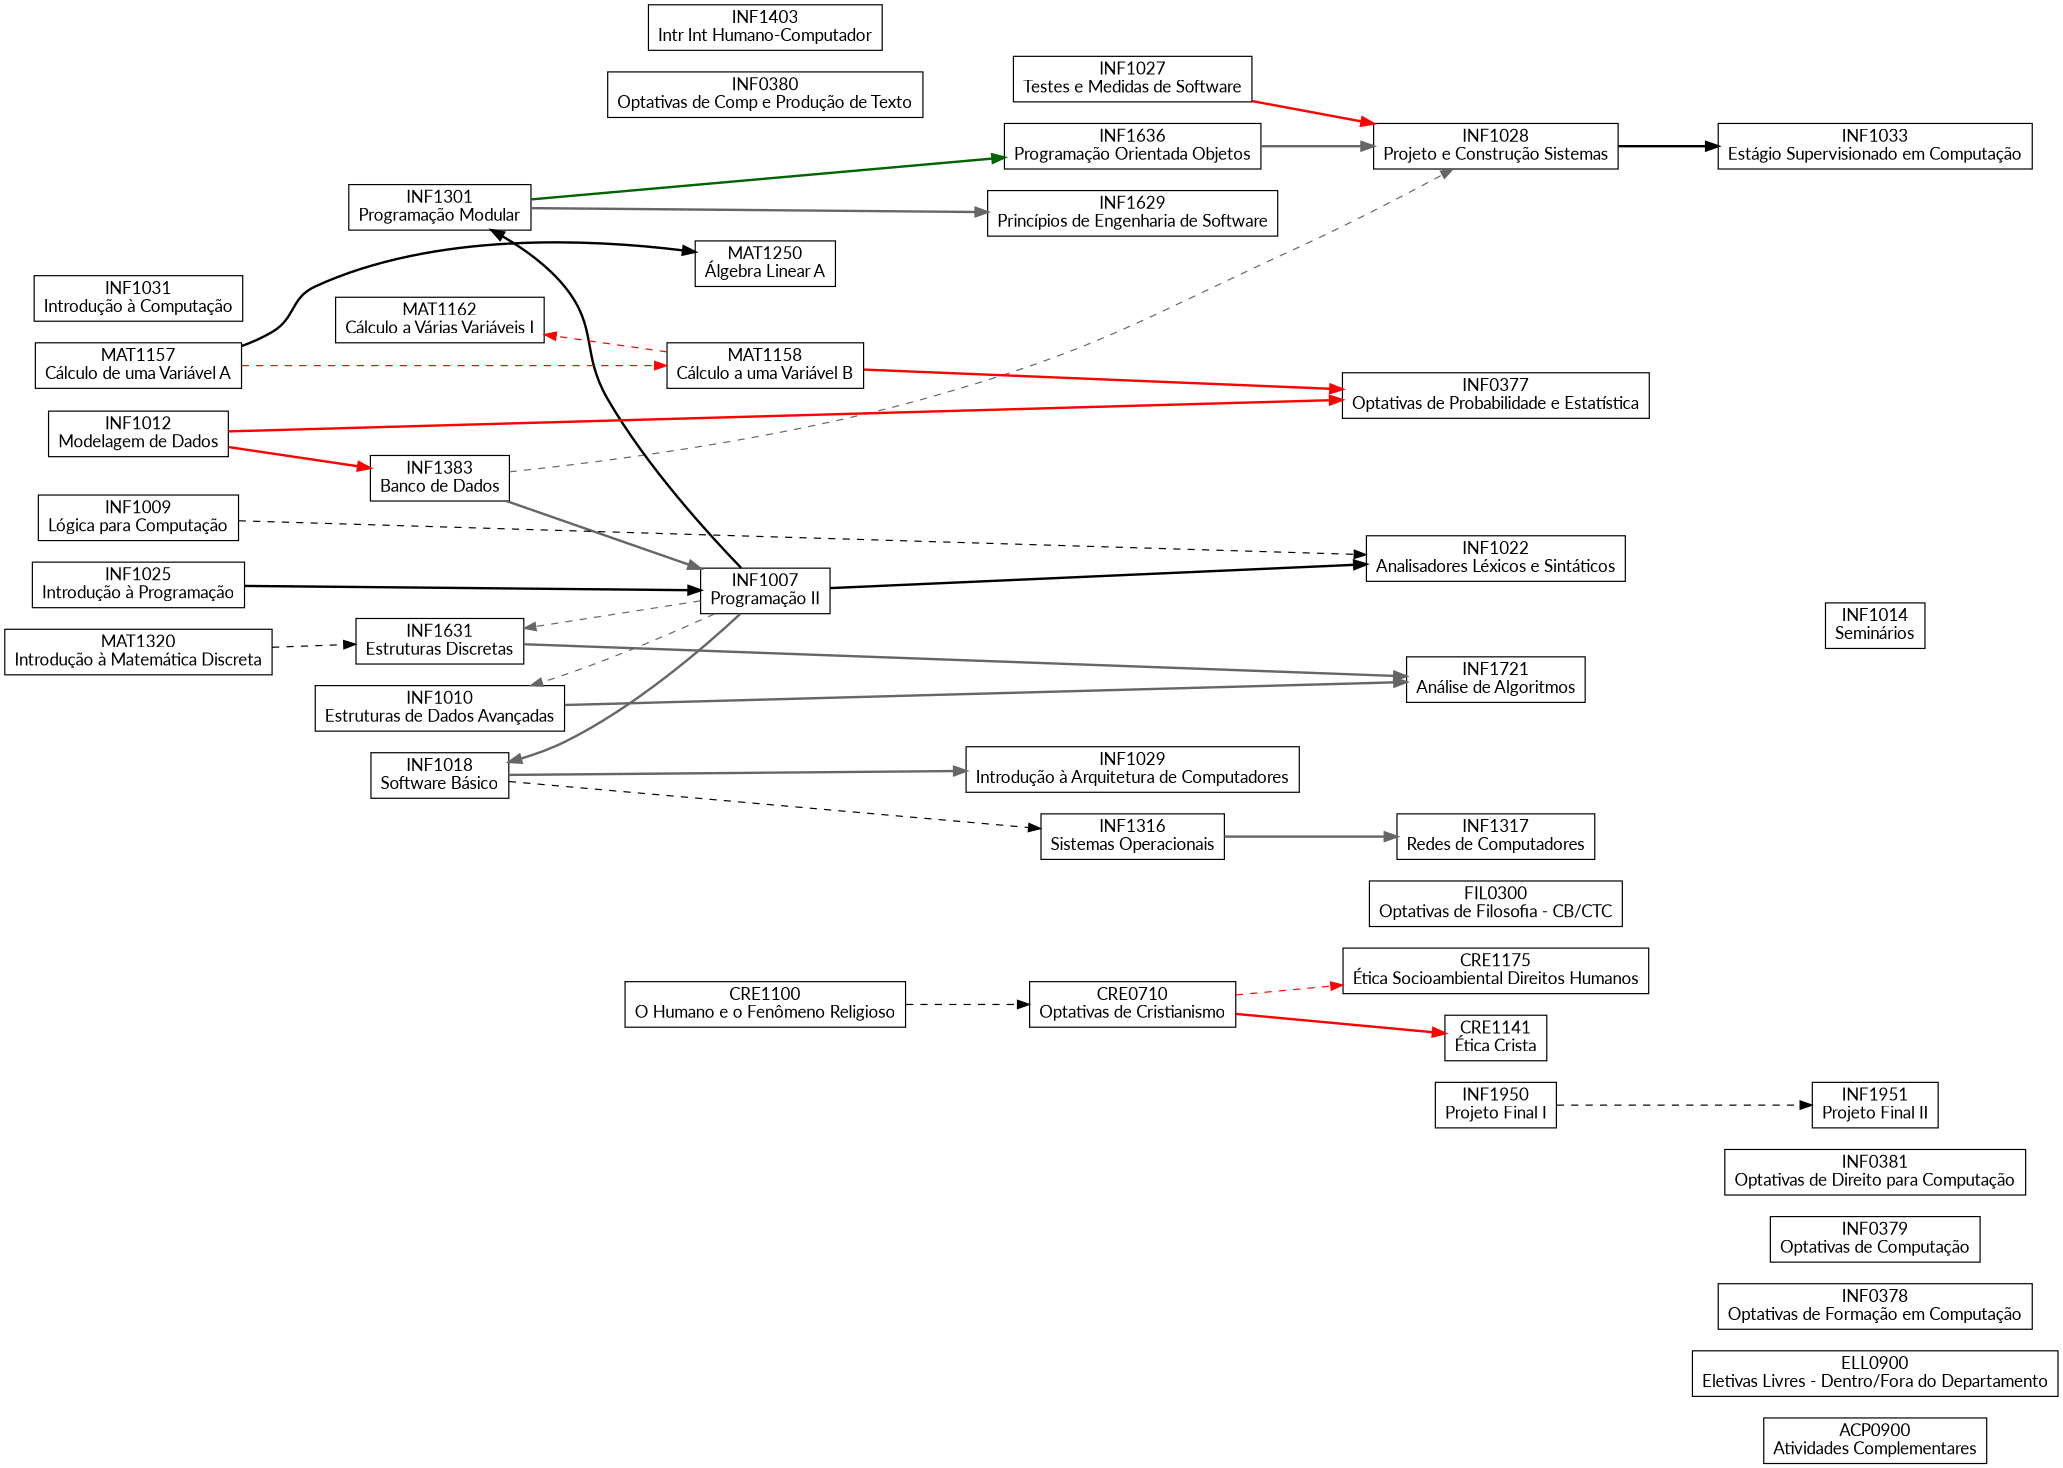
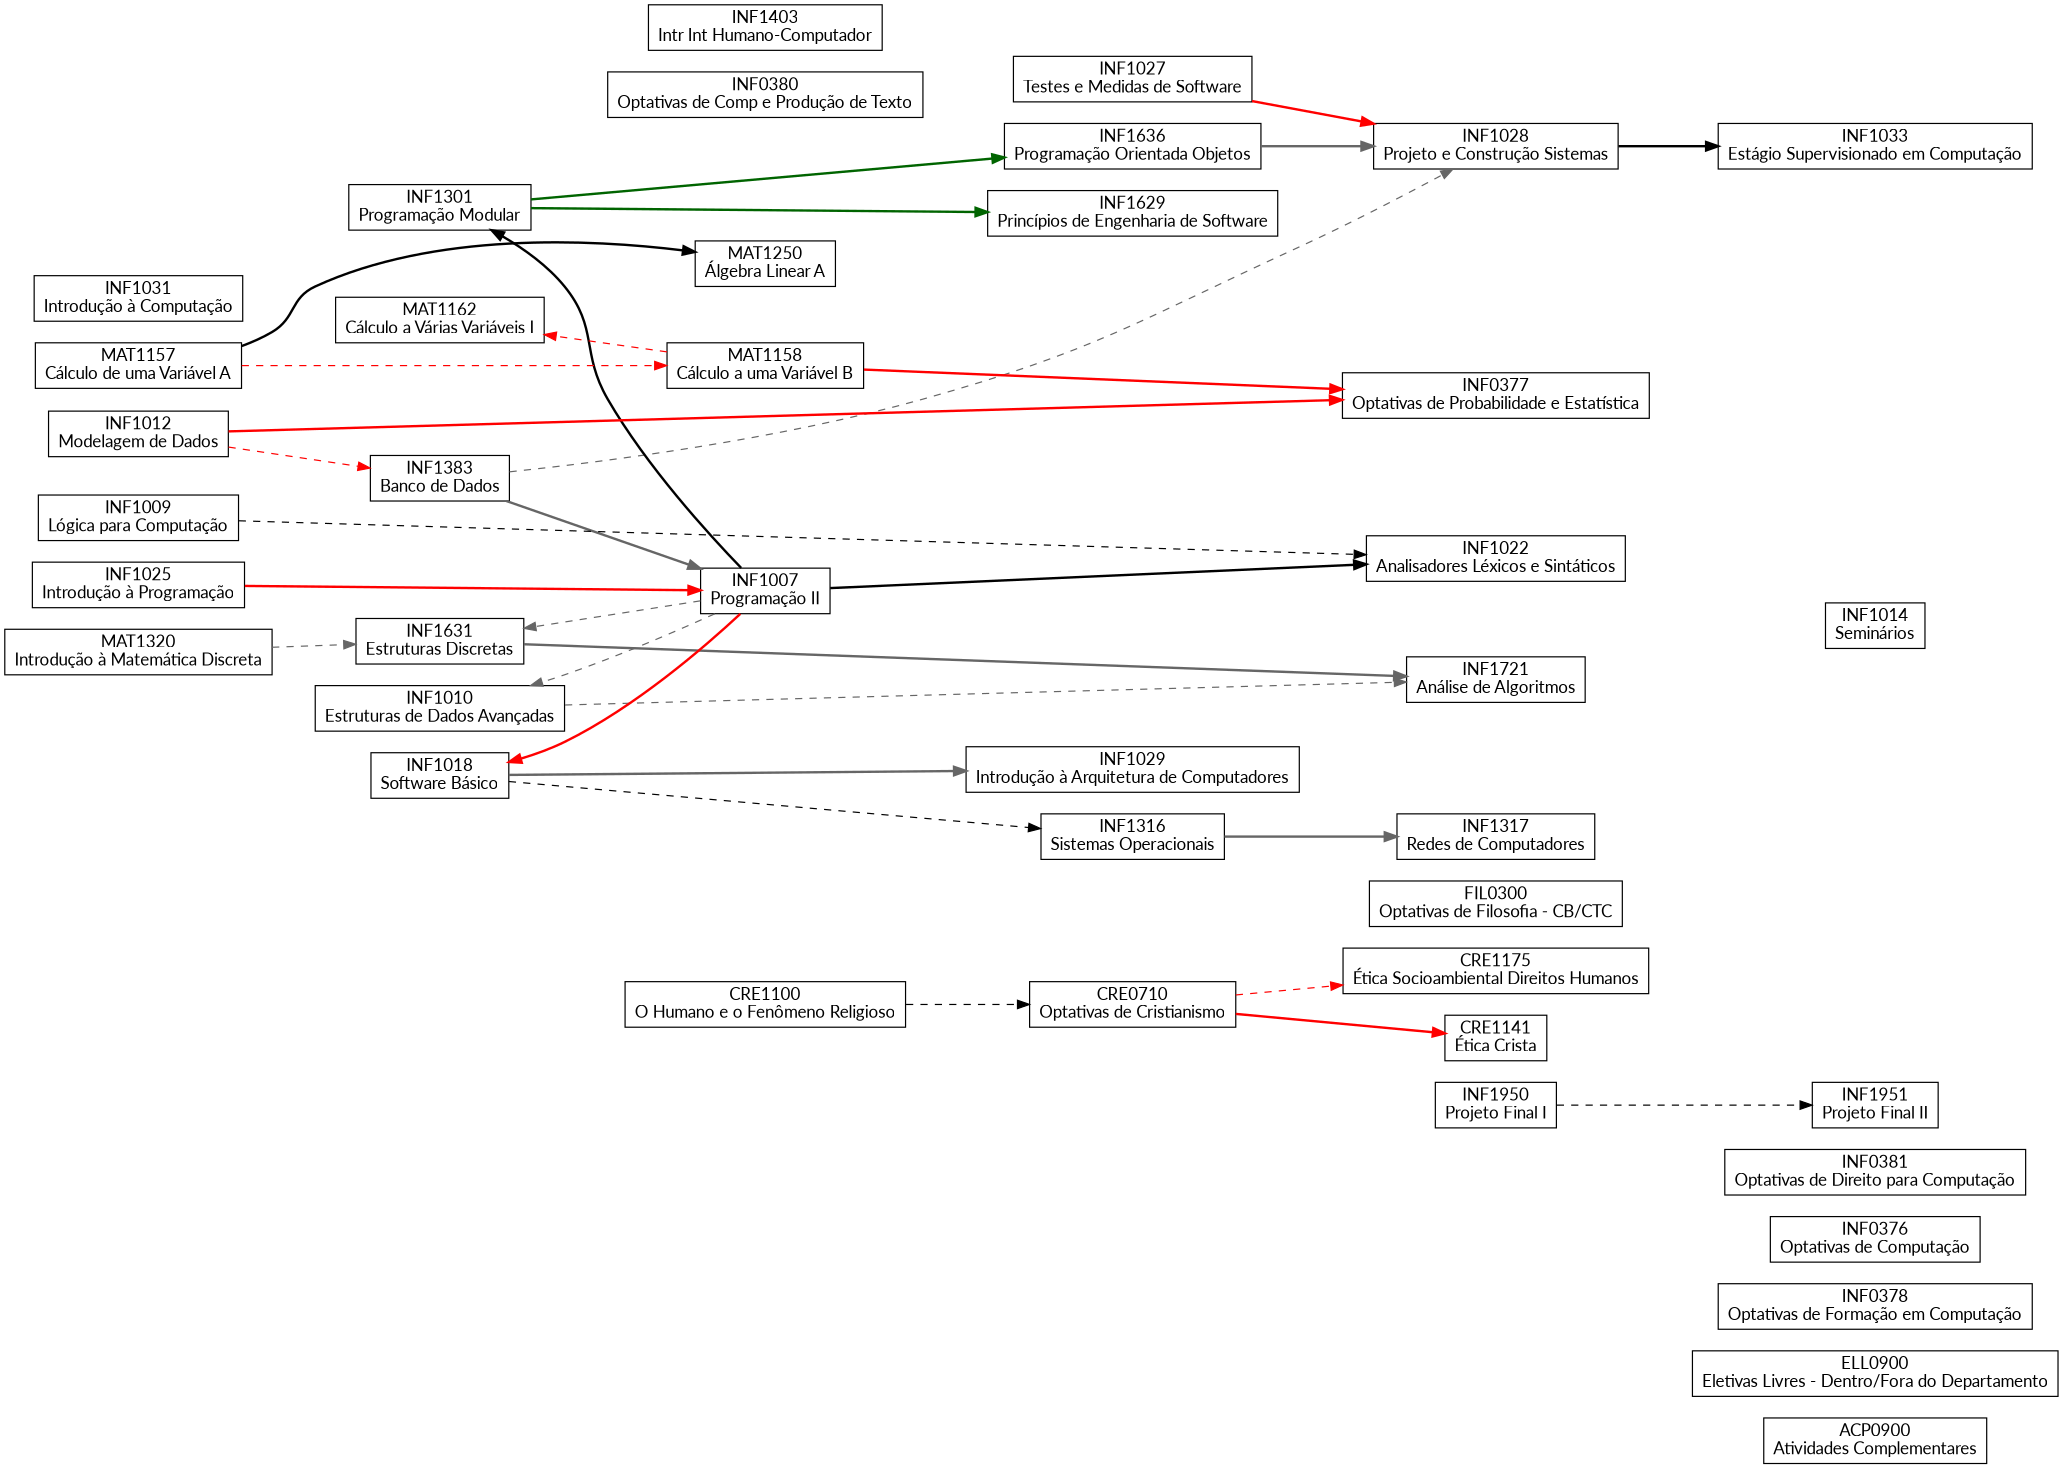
(753, 210) -> (753, 210)
(293, 457) -> (293, 457)
(467, 588) -> (467, 588)
(308, 646) -> (308, 646)
(643, 694) -> (643, 694)
(979, 694) -> (979, 694)
(1875, 1239) -> (1875, 1239)
